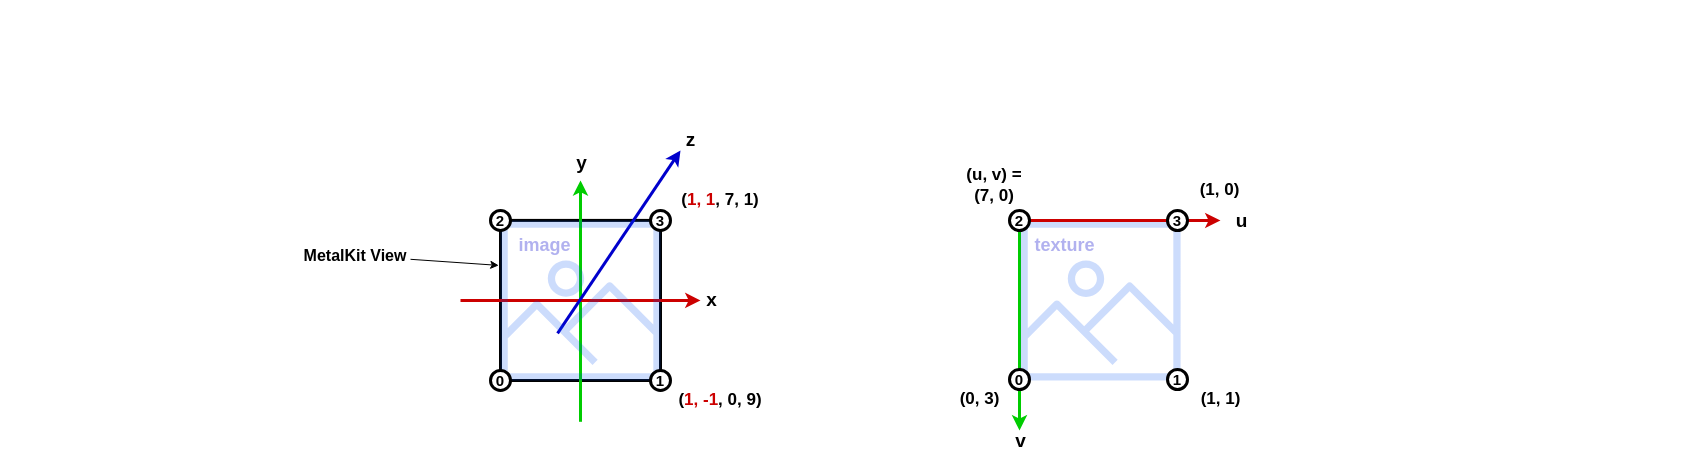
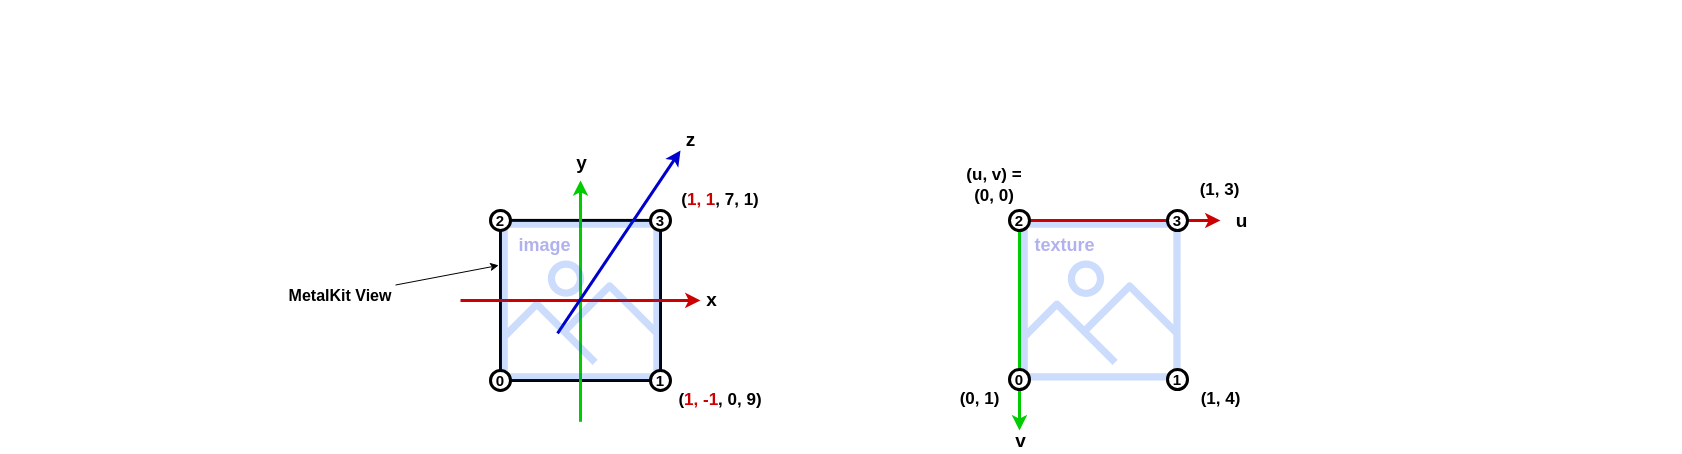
(995, 186) -> (995, 186)
(1220, 191) -> (1220, 191)
(356, 256) -> (341, 296)
(980, 400) -> (980, 400)
(1221, 400) -> (1221, 400)
